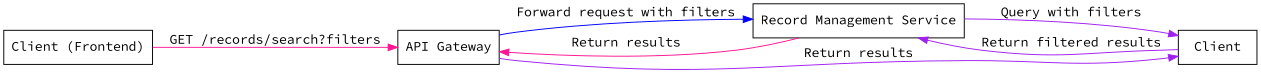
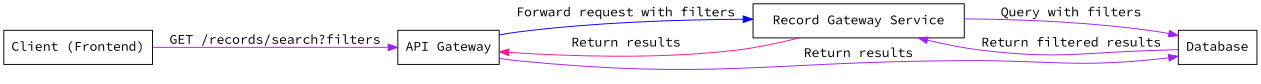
(859, 21) -> (859, 21)
(270, 47) -> (270, 47)
(1218, 47) -> (1218, 47)
